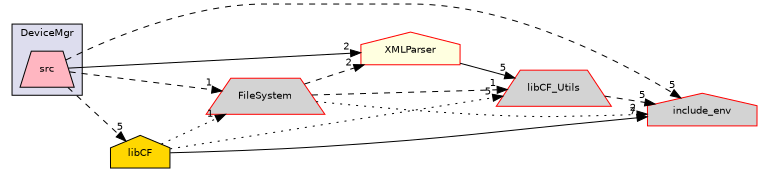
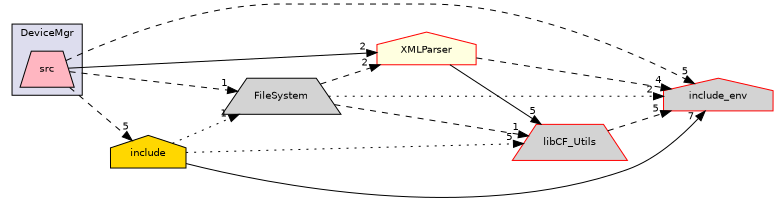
none -> (569, 73)
(266, 96) -> (282, 96)
(140, 153) -> (148, 153)
